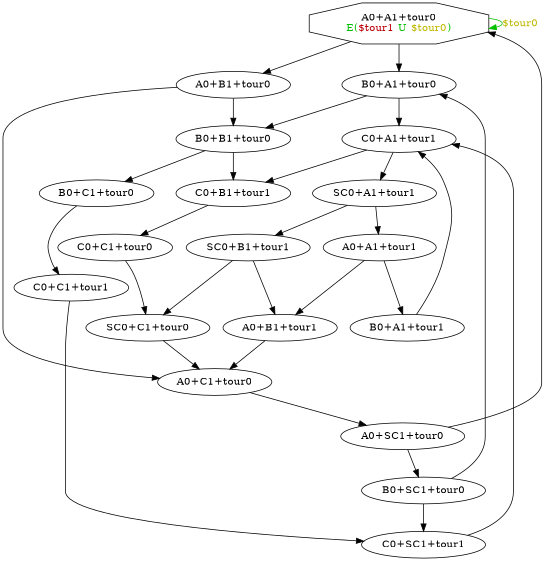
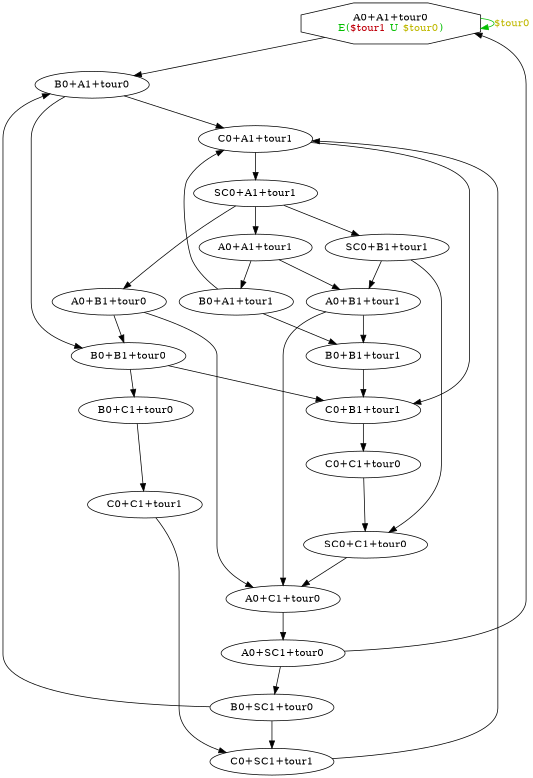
(311, 56) -> (181, 243)
none -> (363, 356)
